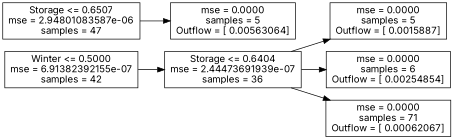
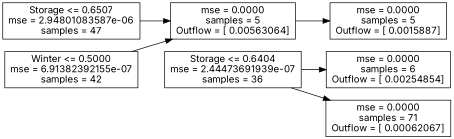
(307, 46) -> (309, 21)
(148, 70) -> (149, 46)
